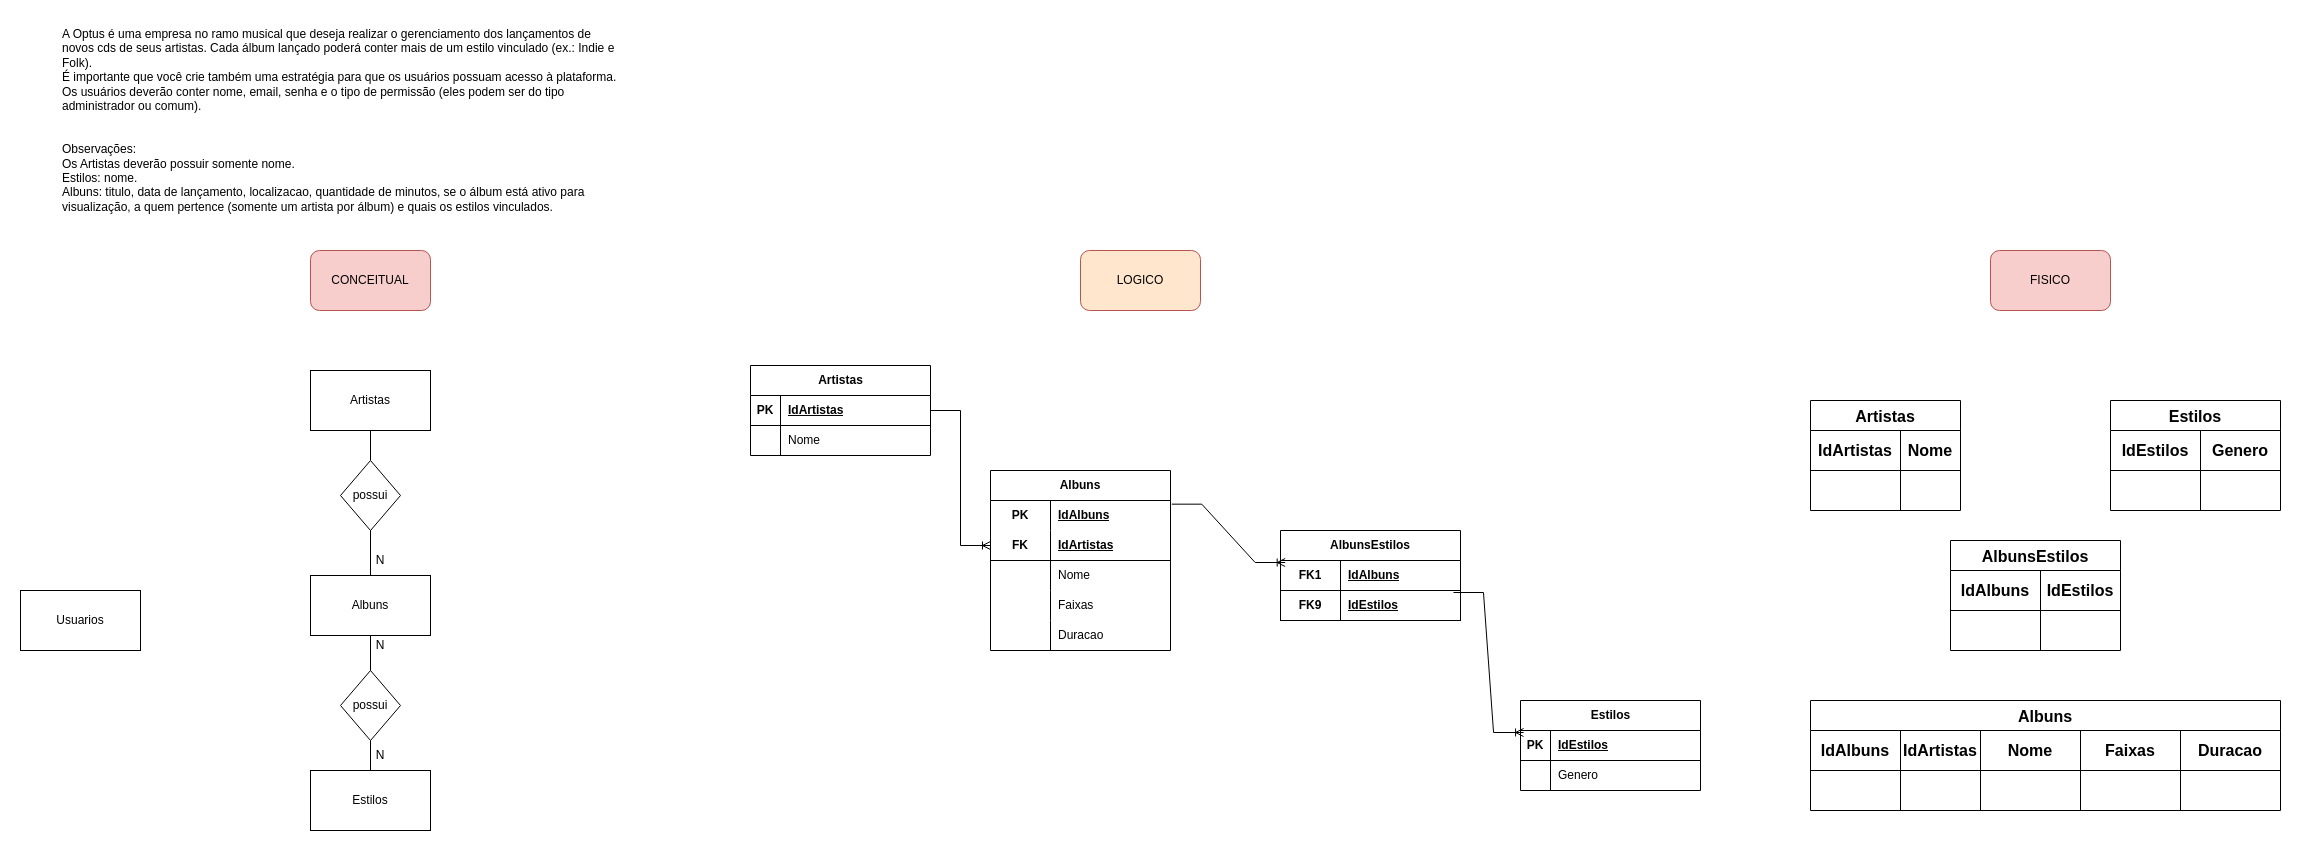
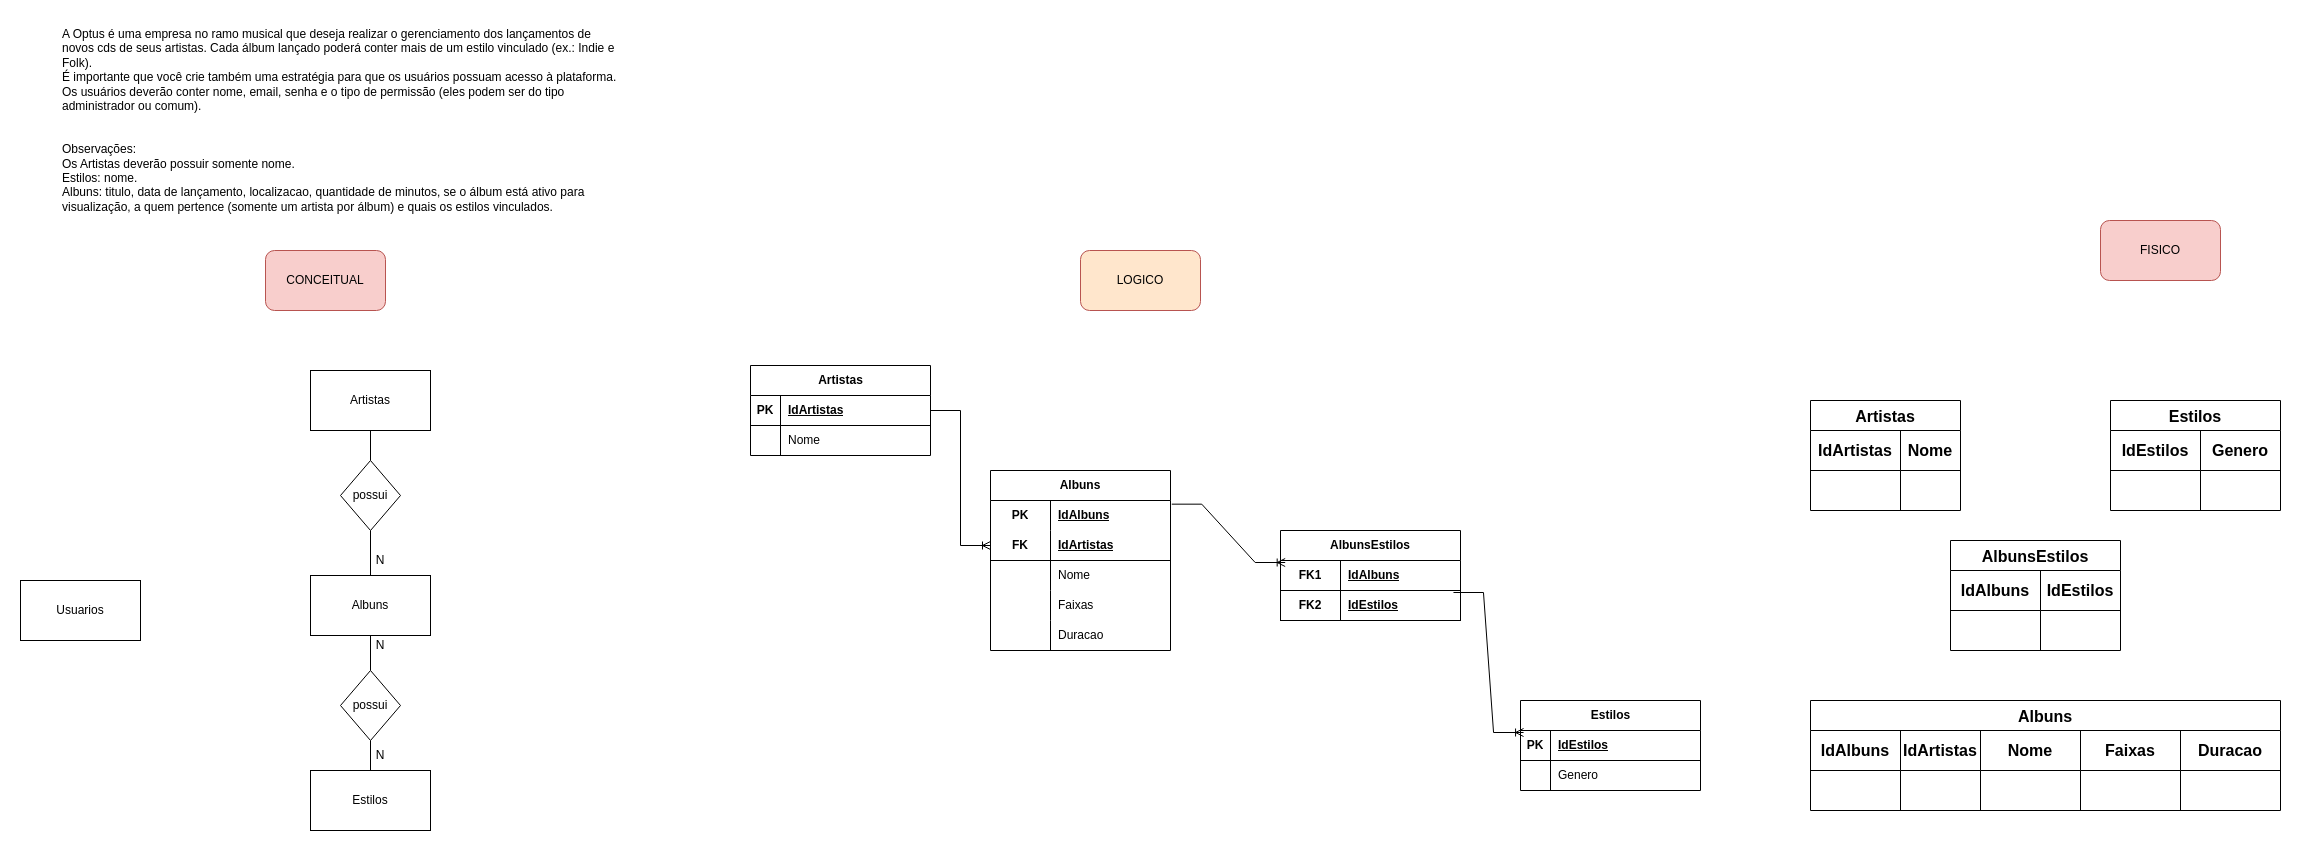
(371, 281) -> (326, 281)
(2051, 281) -> (2161, 251)
(1311, 606) -> (1311, 606)
(81, 621) -> (81, 611)
